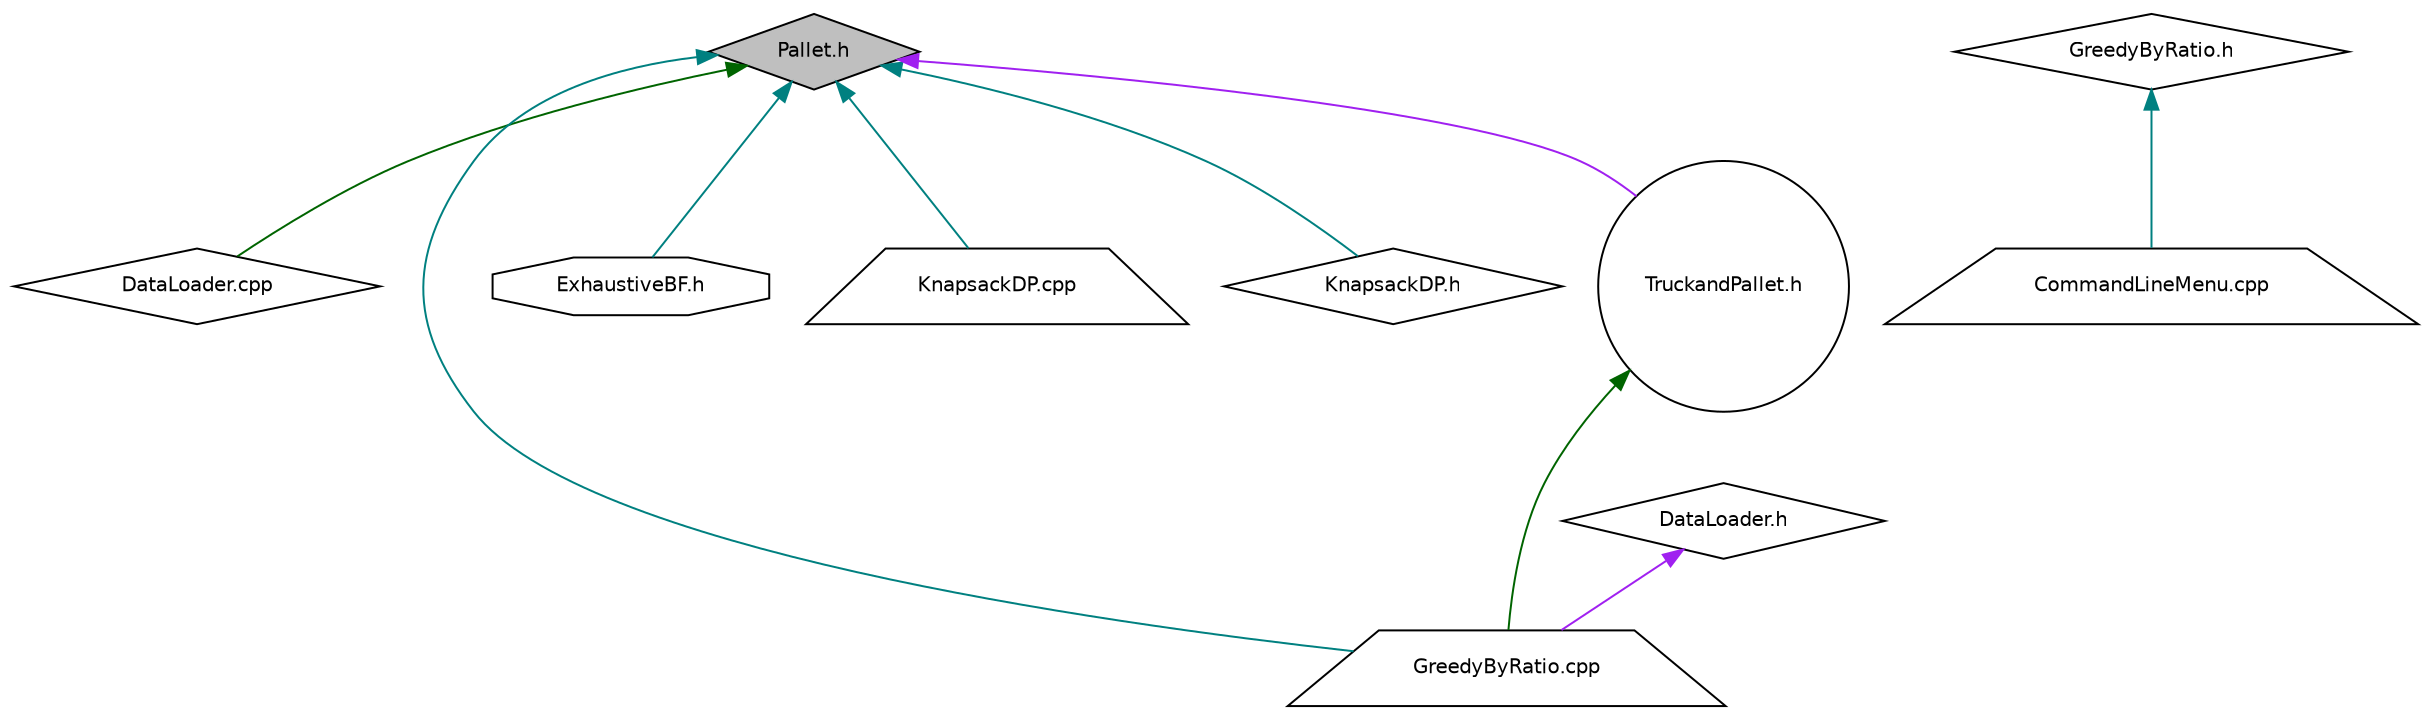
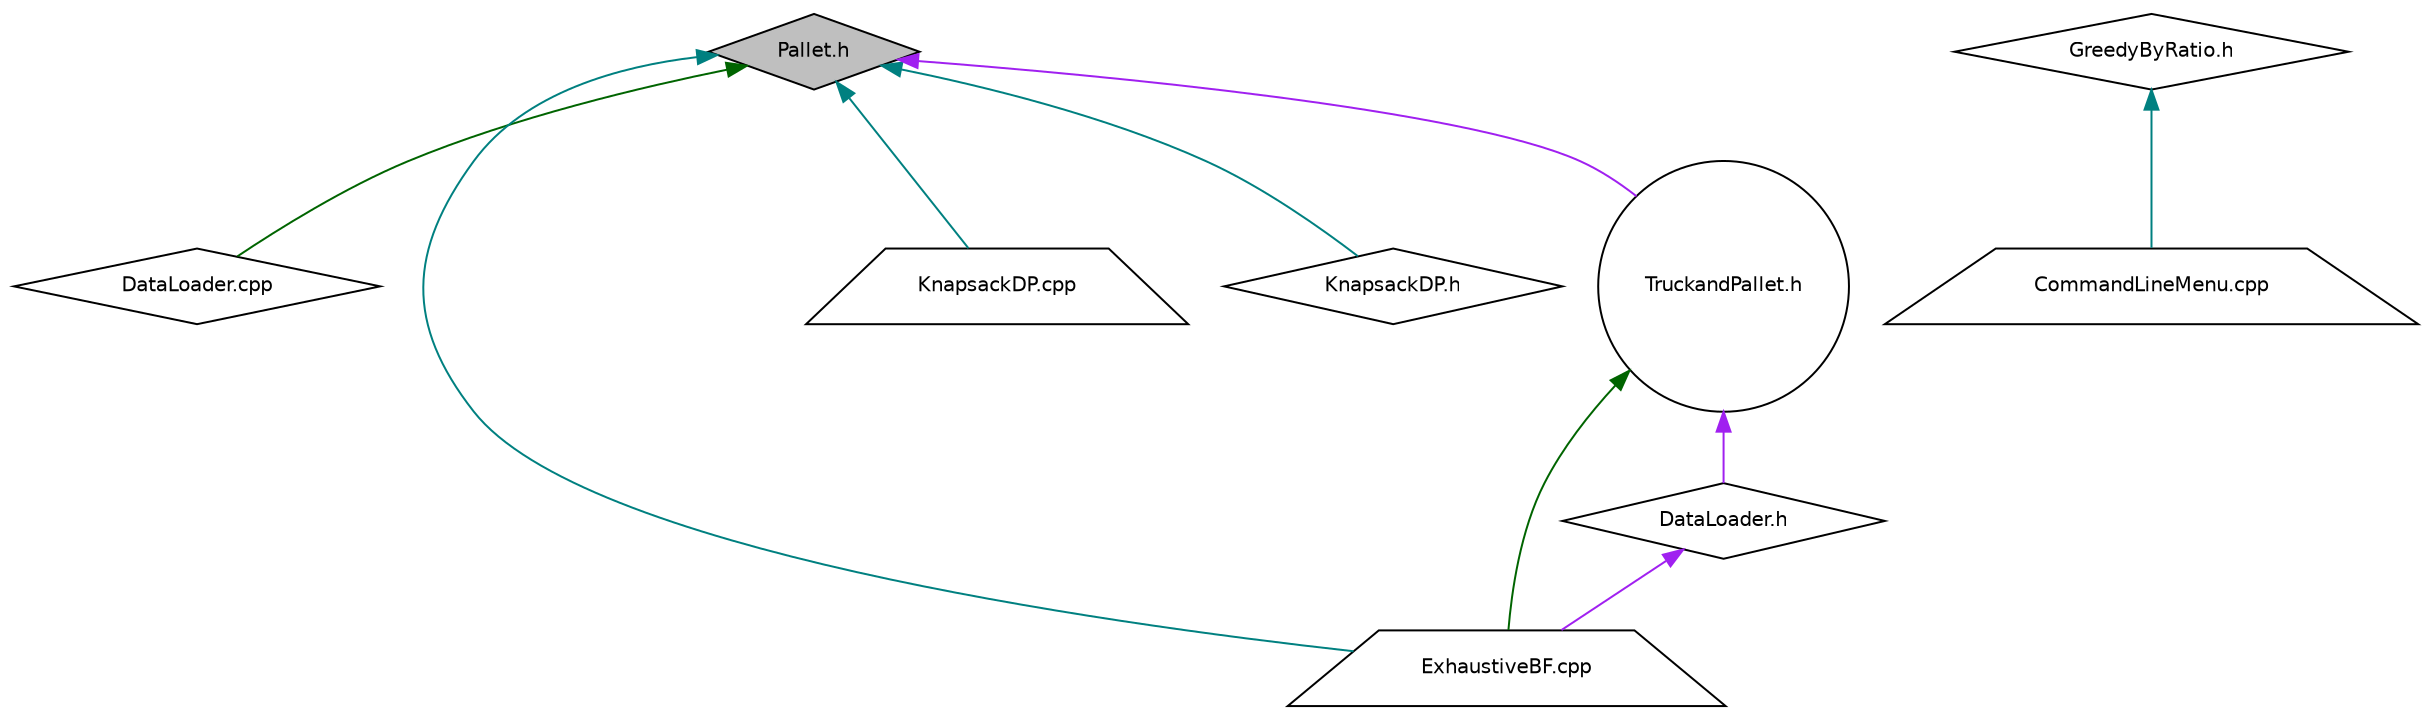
(631, 286) -> none
none -> (1724, 457)
(1507, 668) -> (1507, 668)
